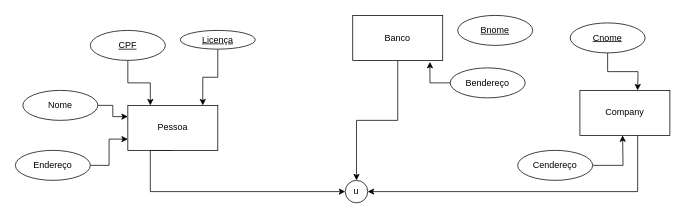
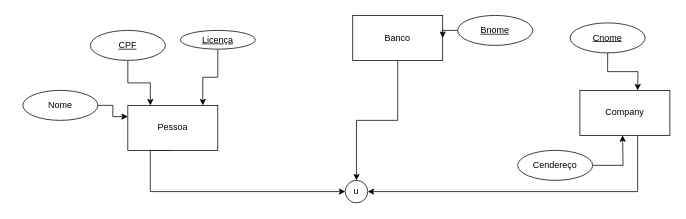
none -> (450, 30)
(430, 83) -> none
(488, 83) -> none
(53, 165) -> none
(101, 165) -> none
